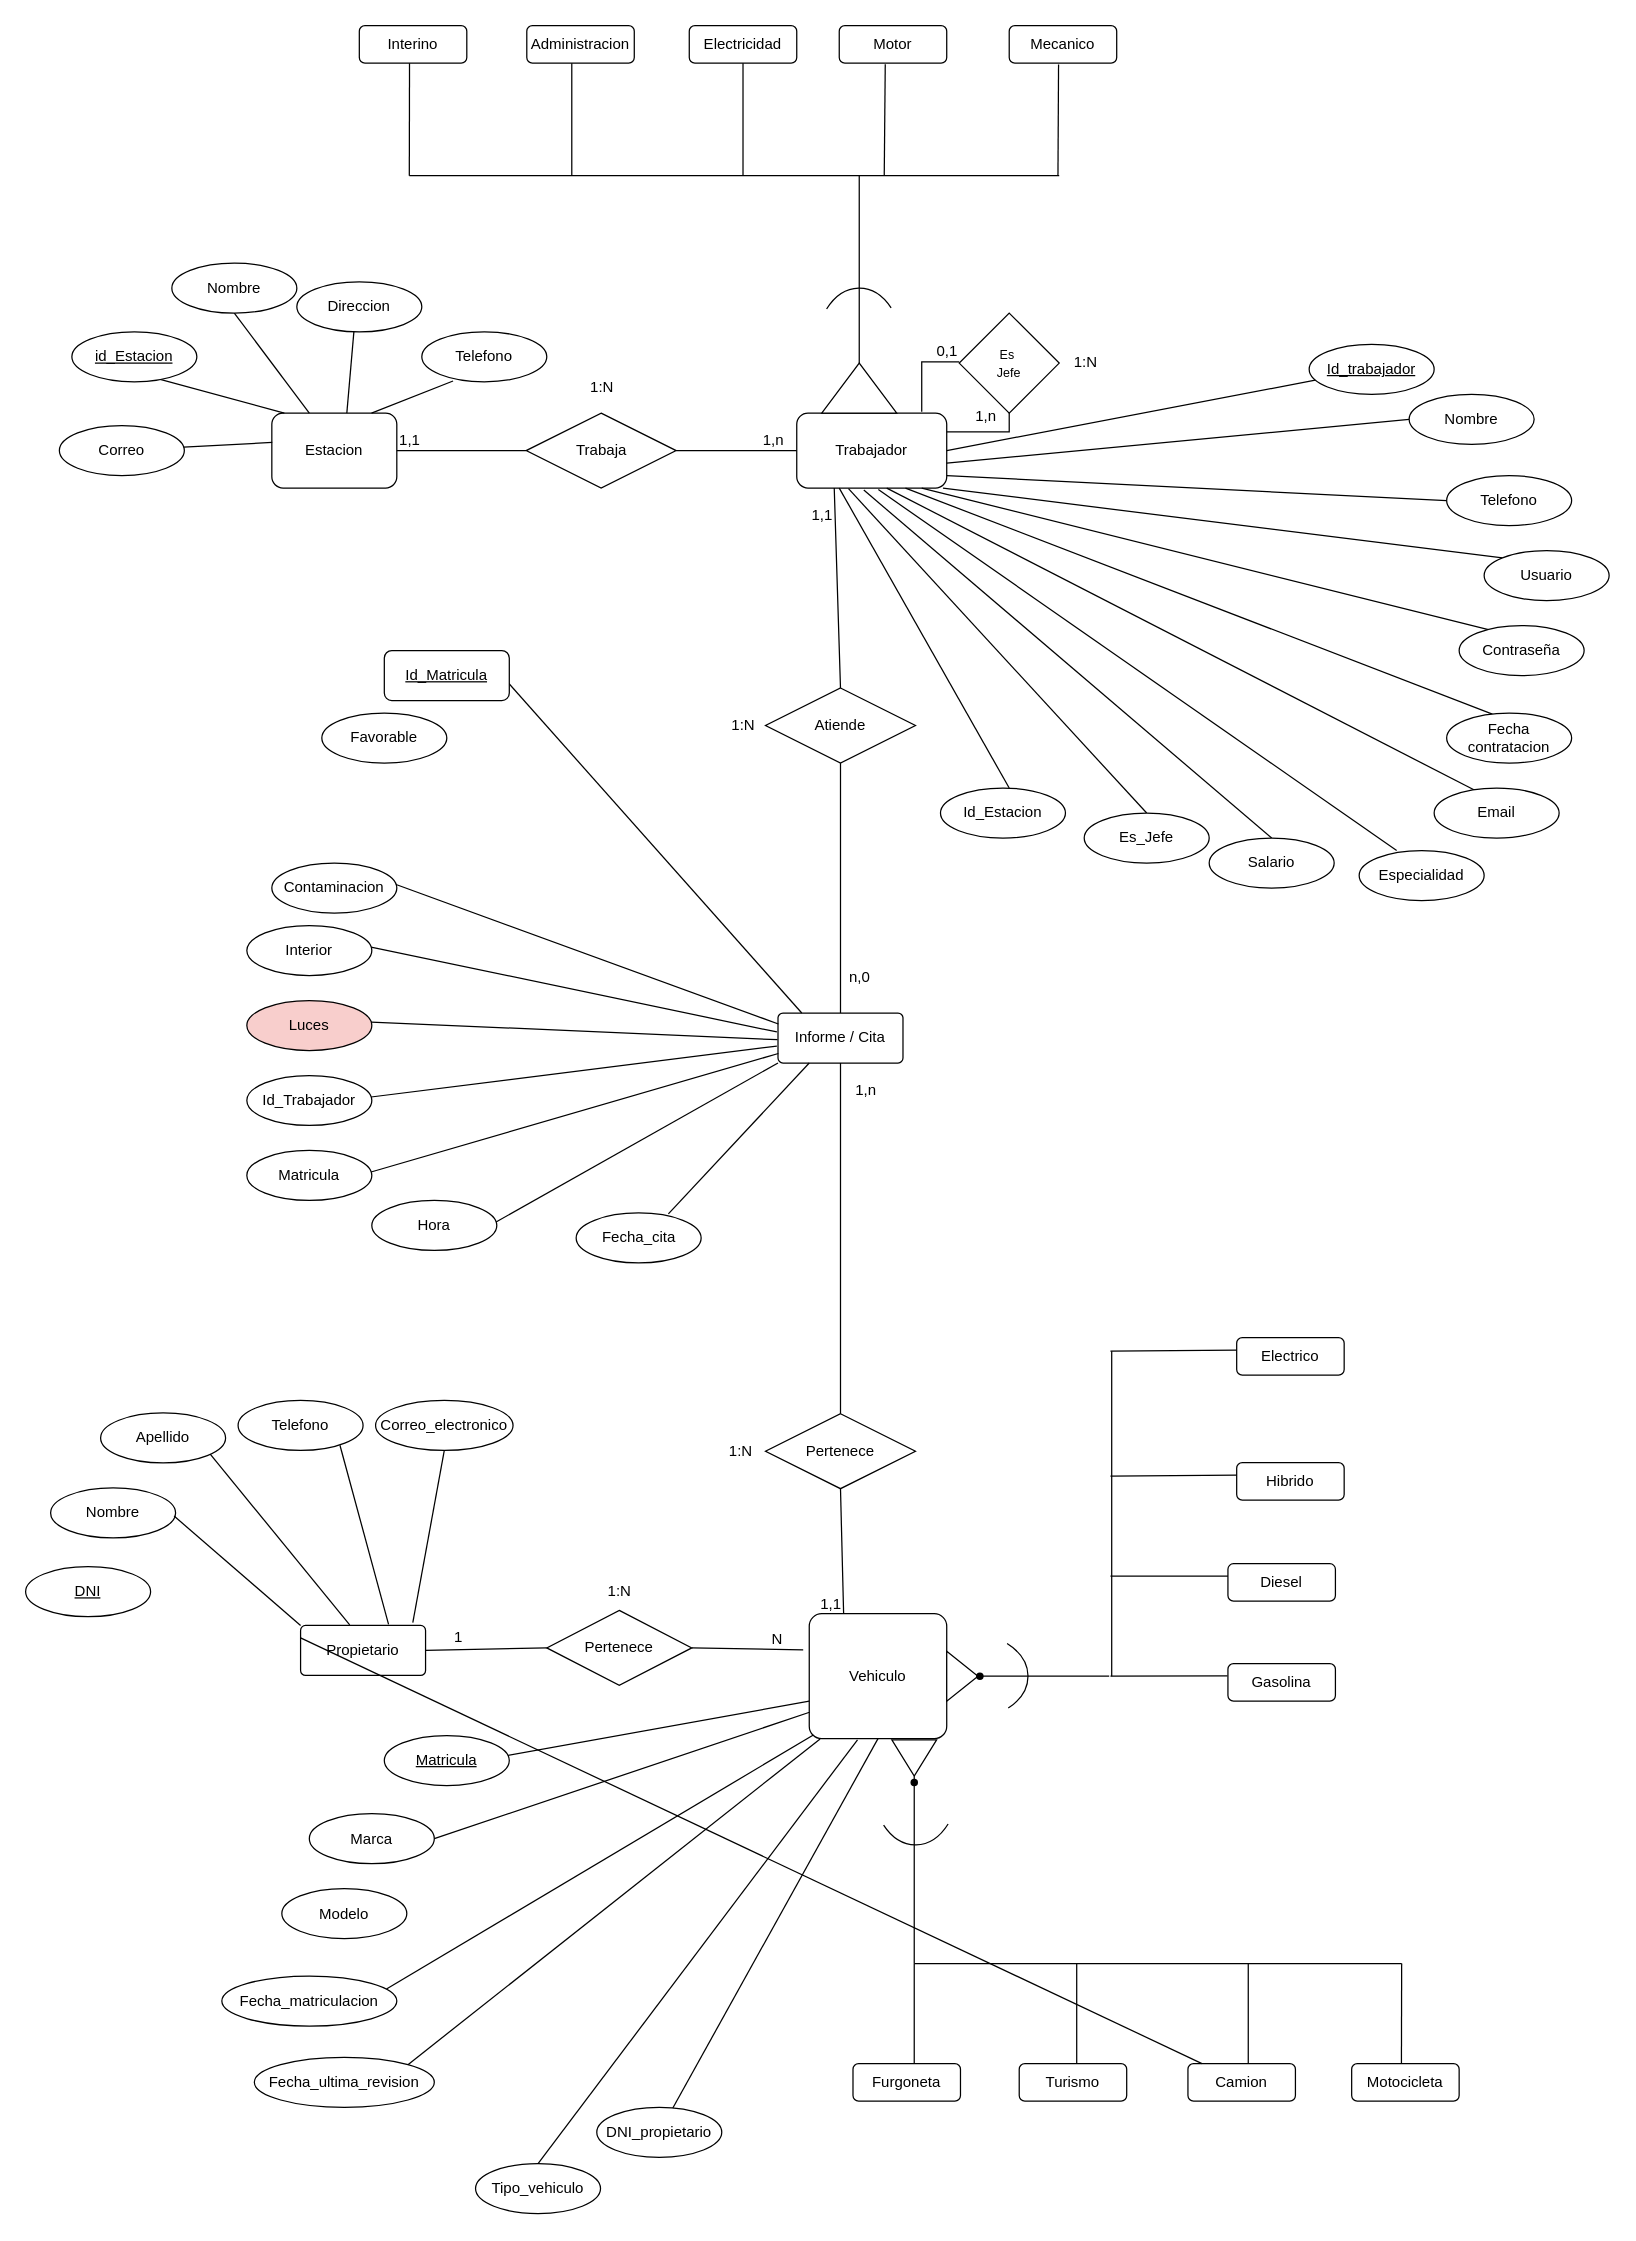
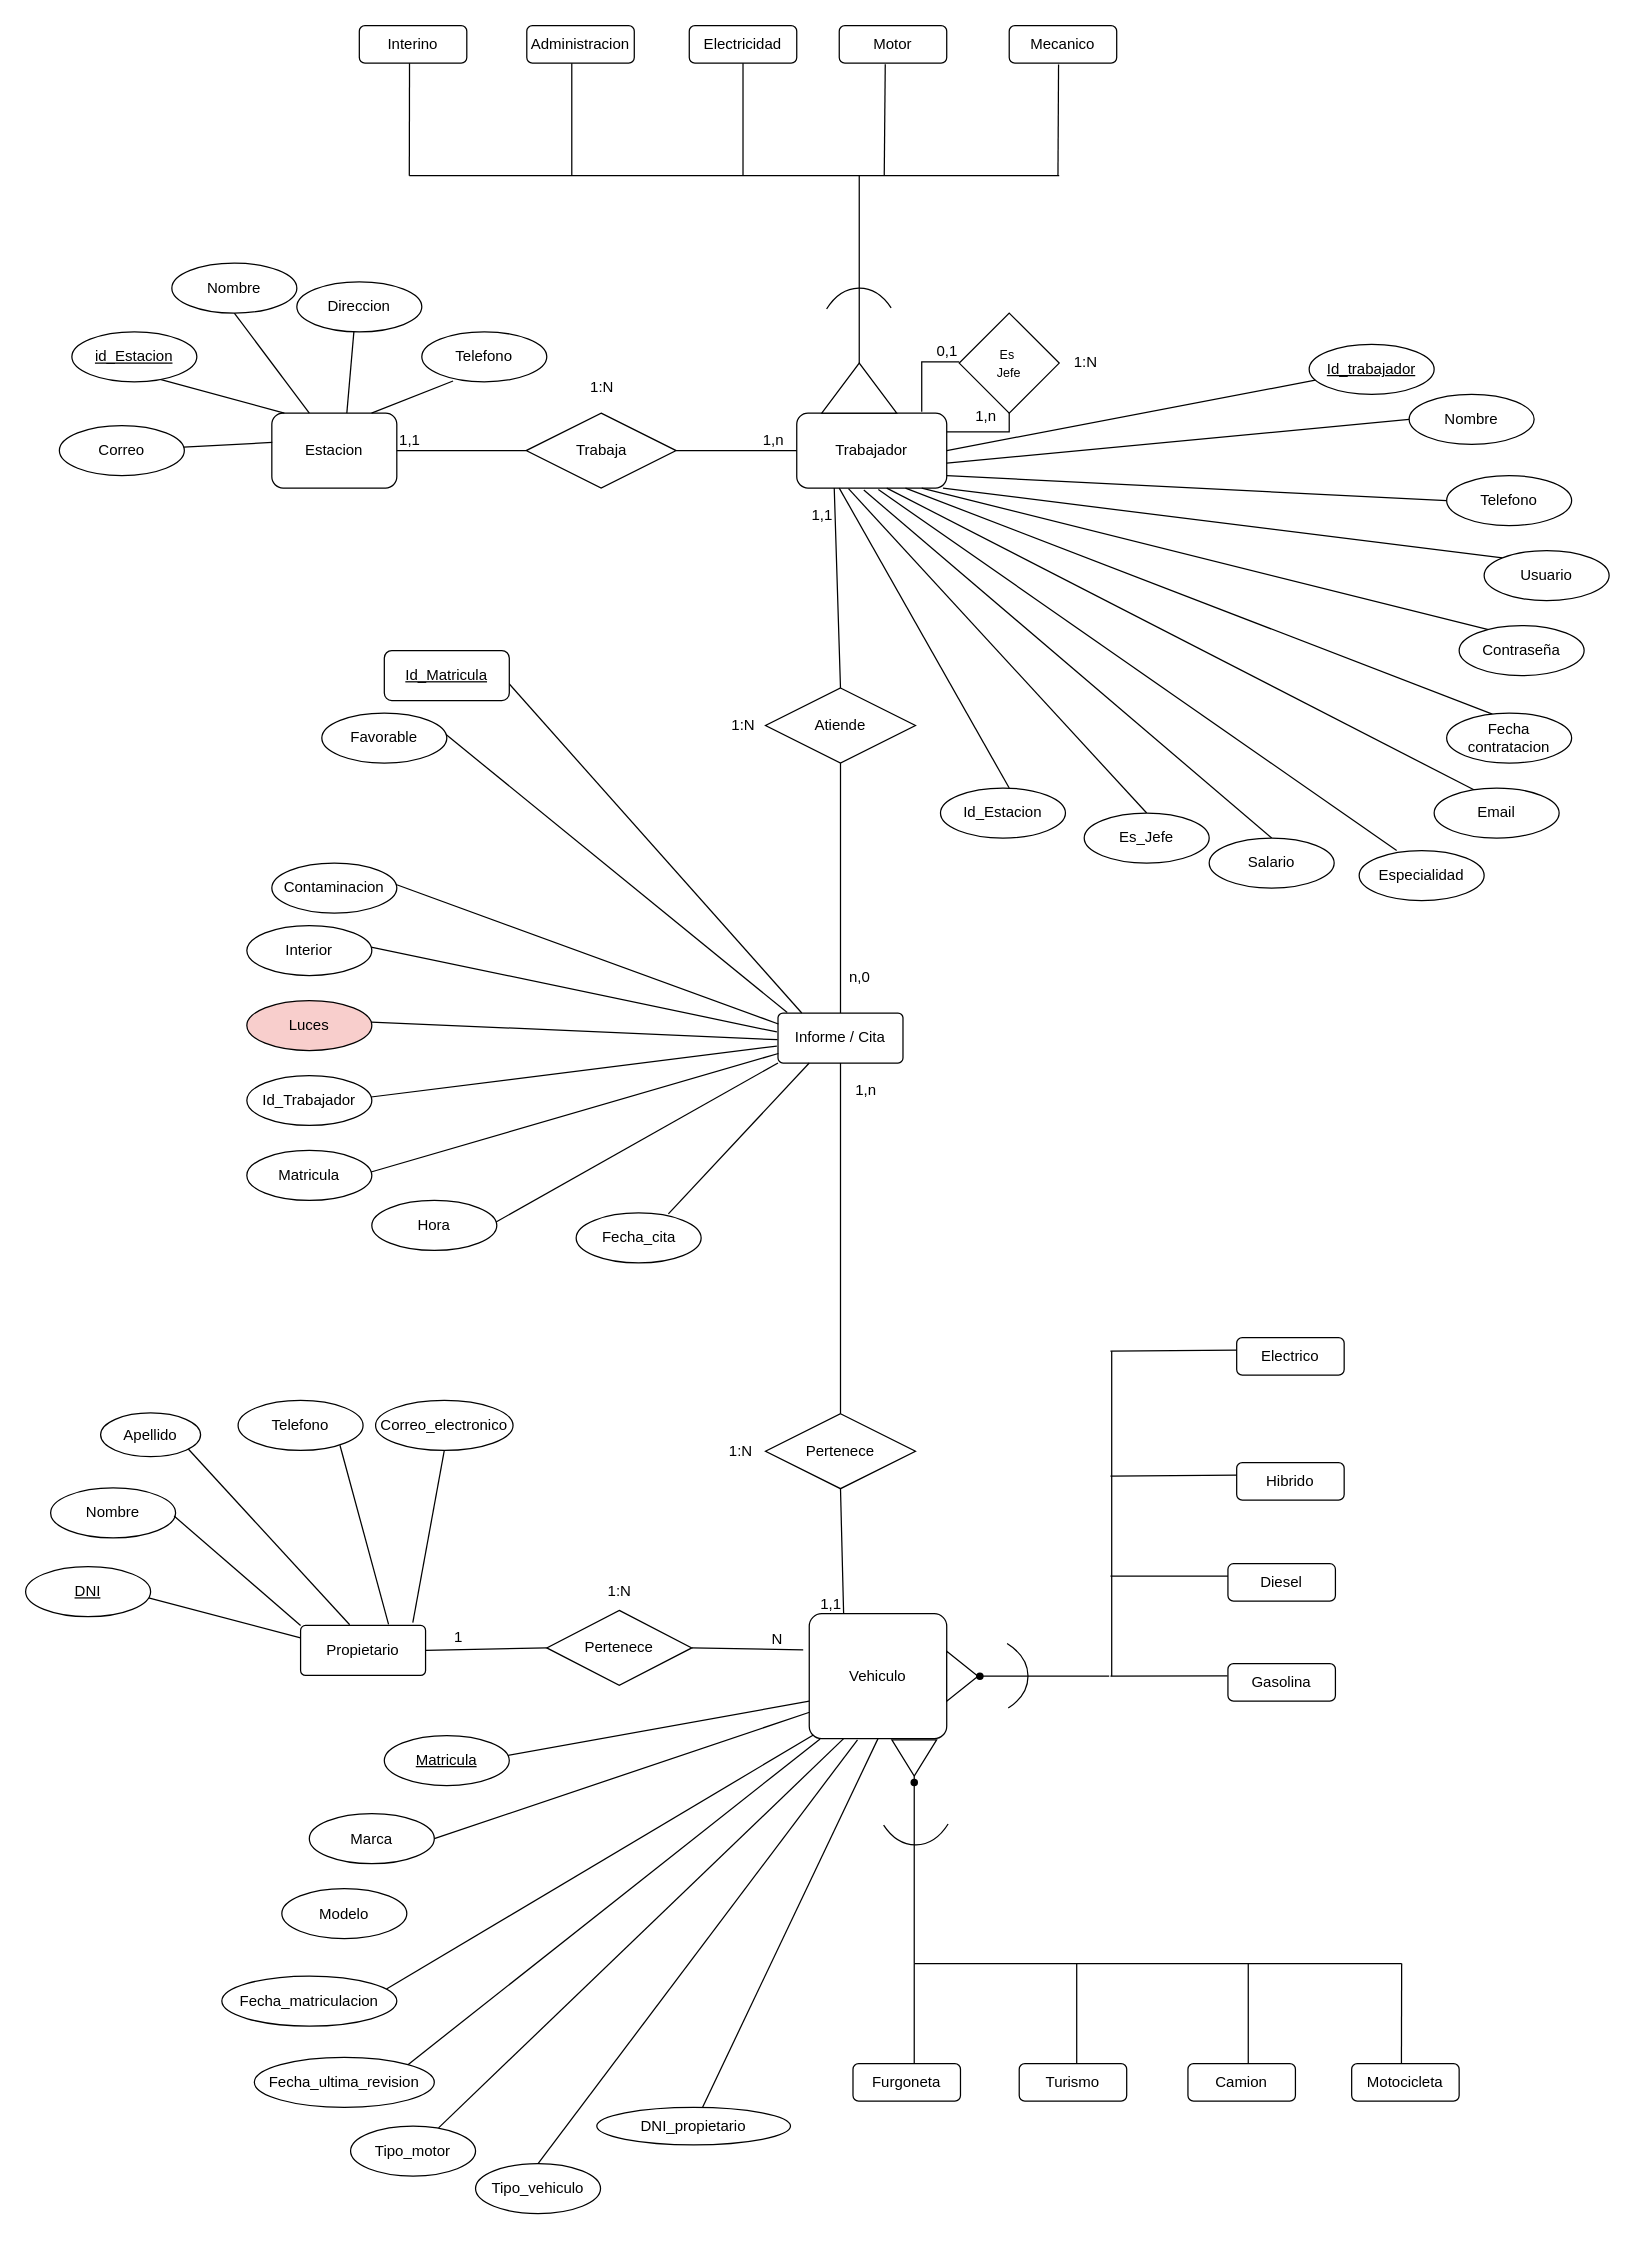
none -> (617, 874)
(163, 1438) -> (151, 1435)
(642, 1800) -> (225, 1618)
none -> (642, 1933)
(659, 2133) -> (694, 2126)
none -> (413, 2151)
